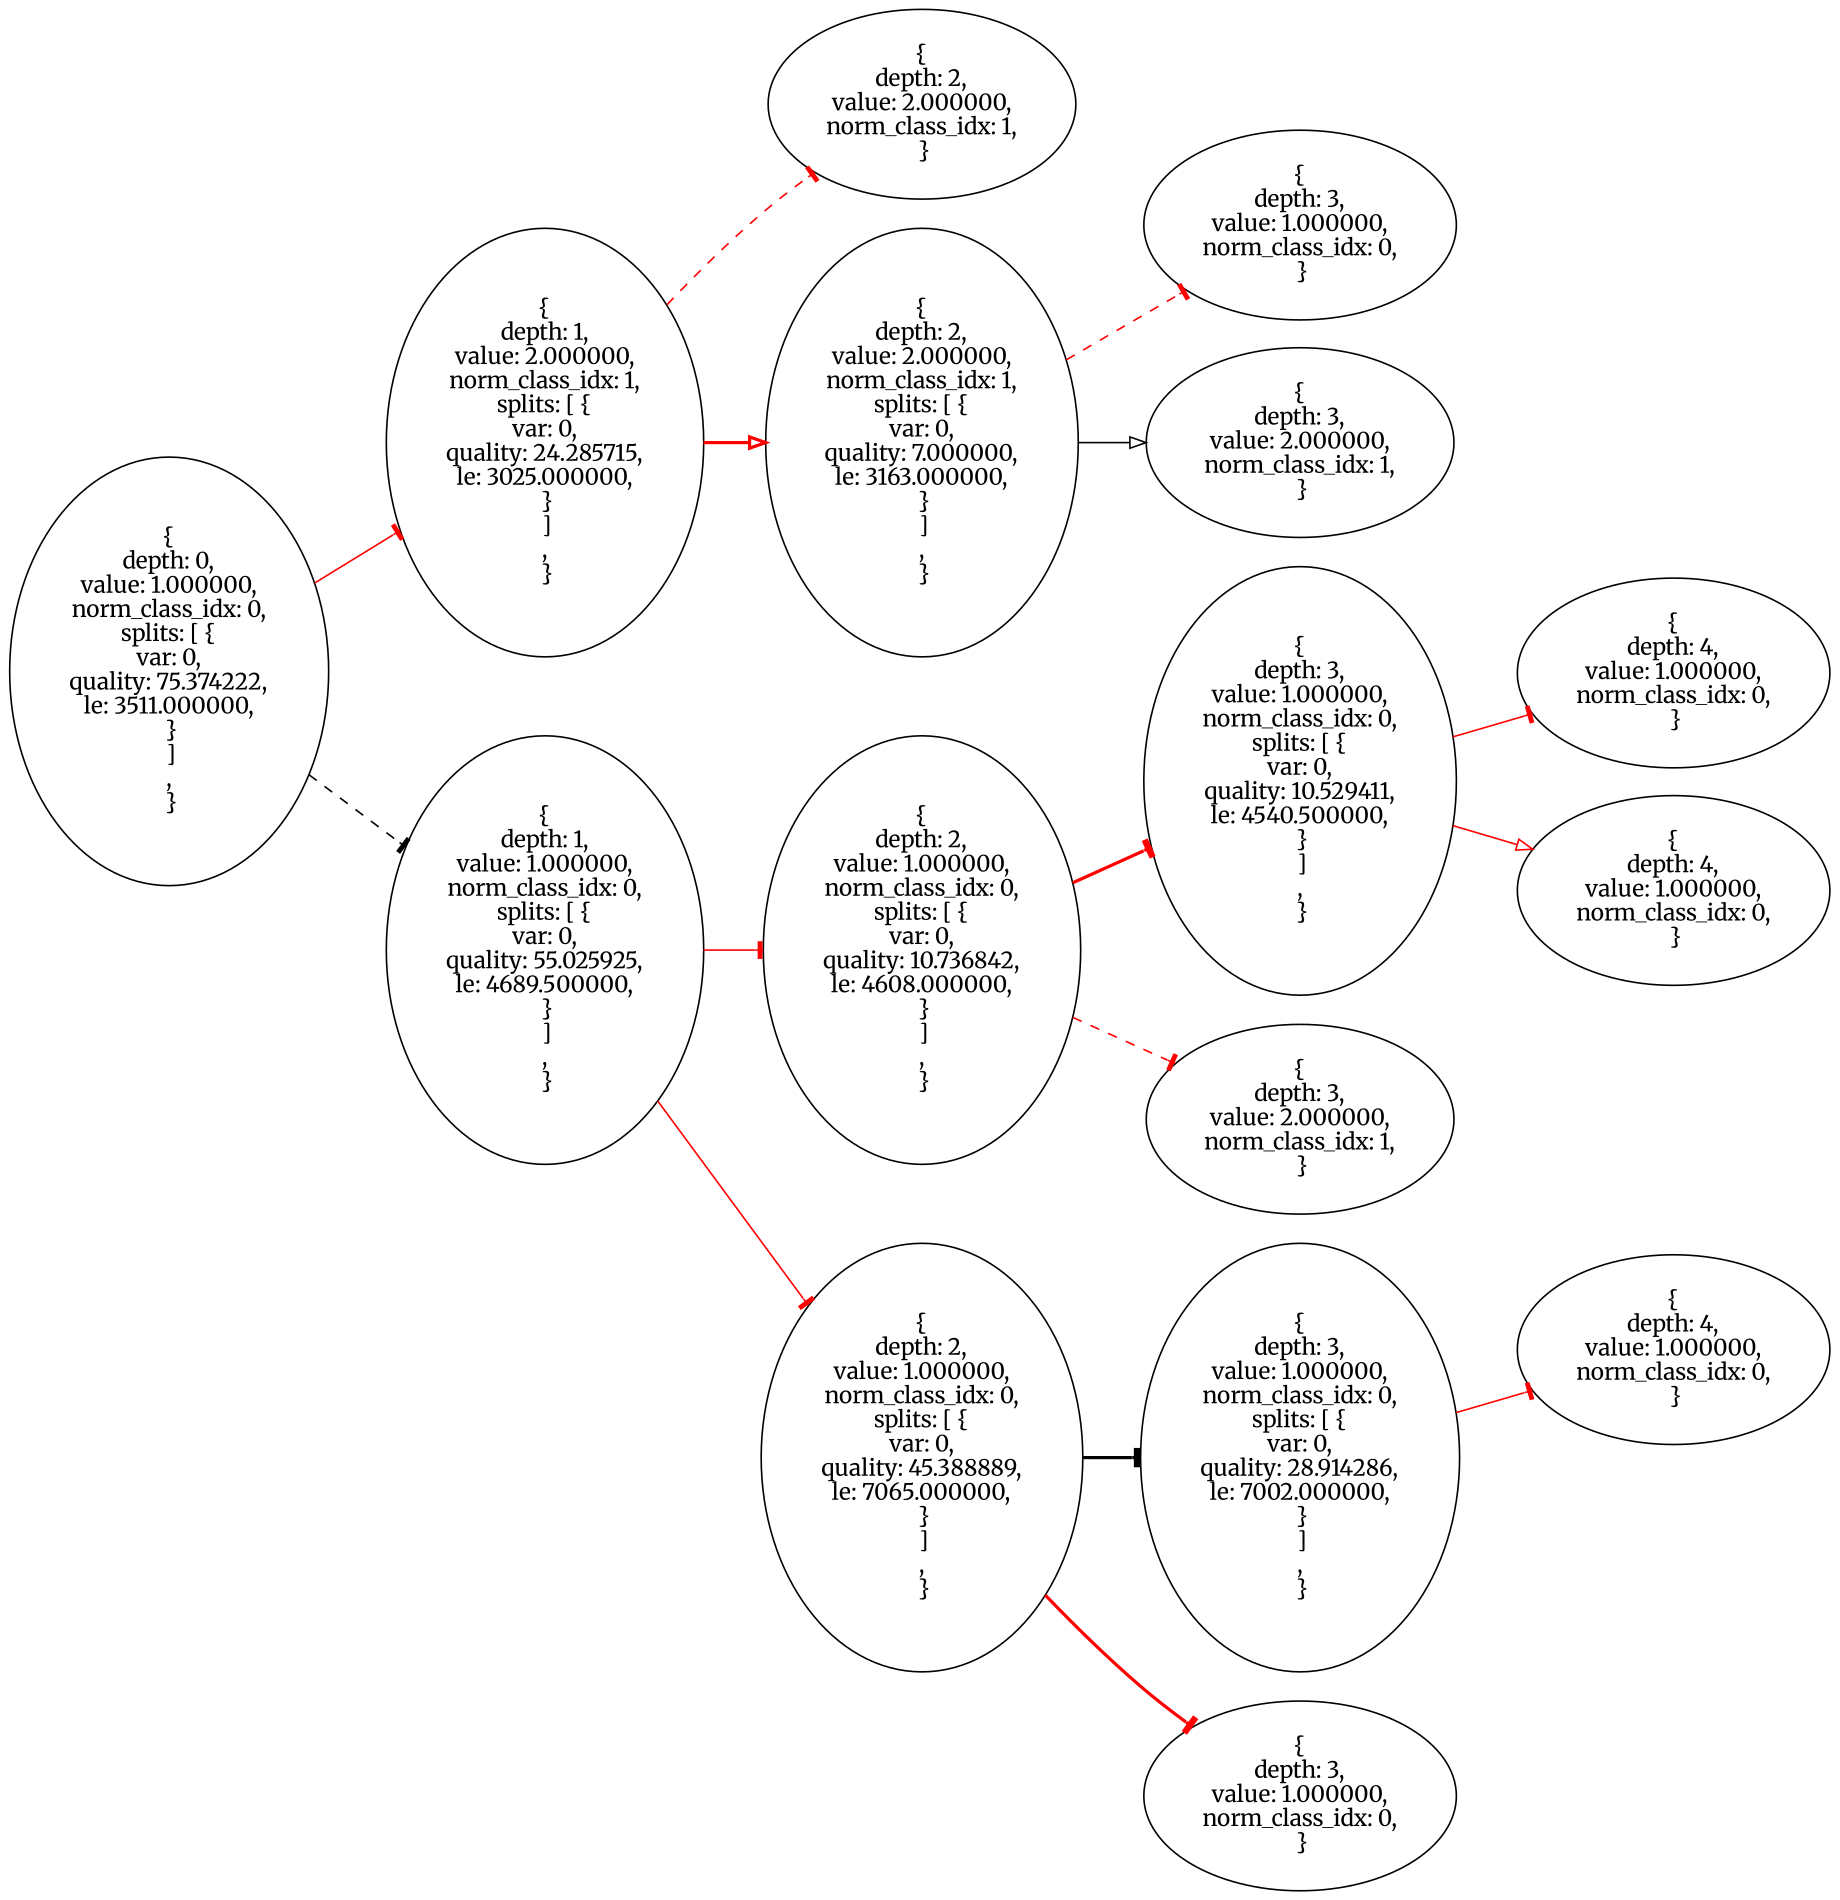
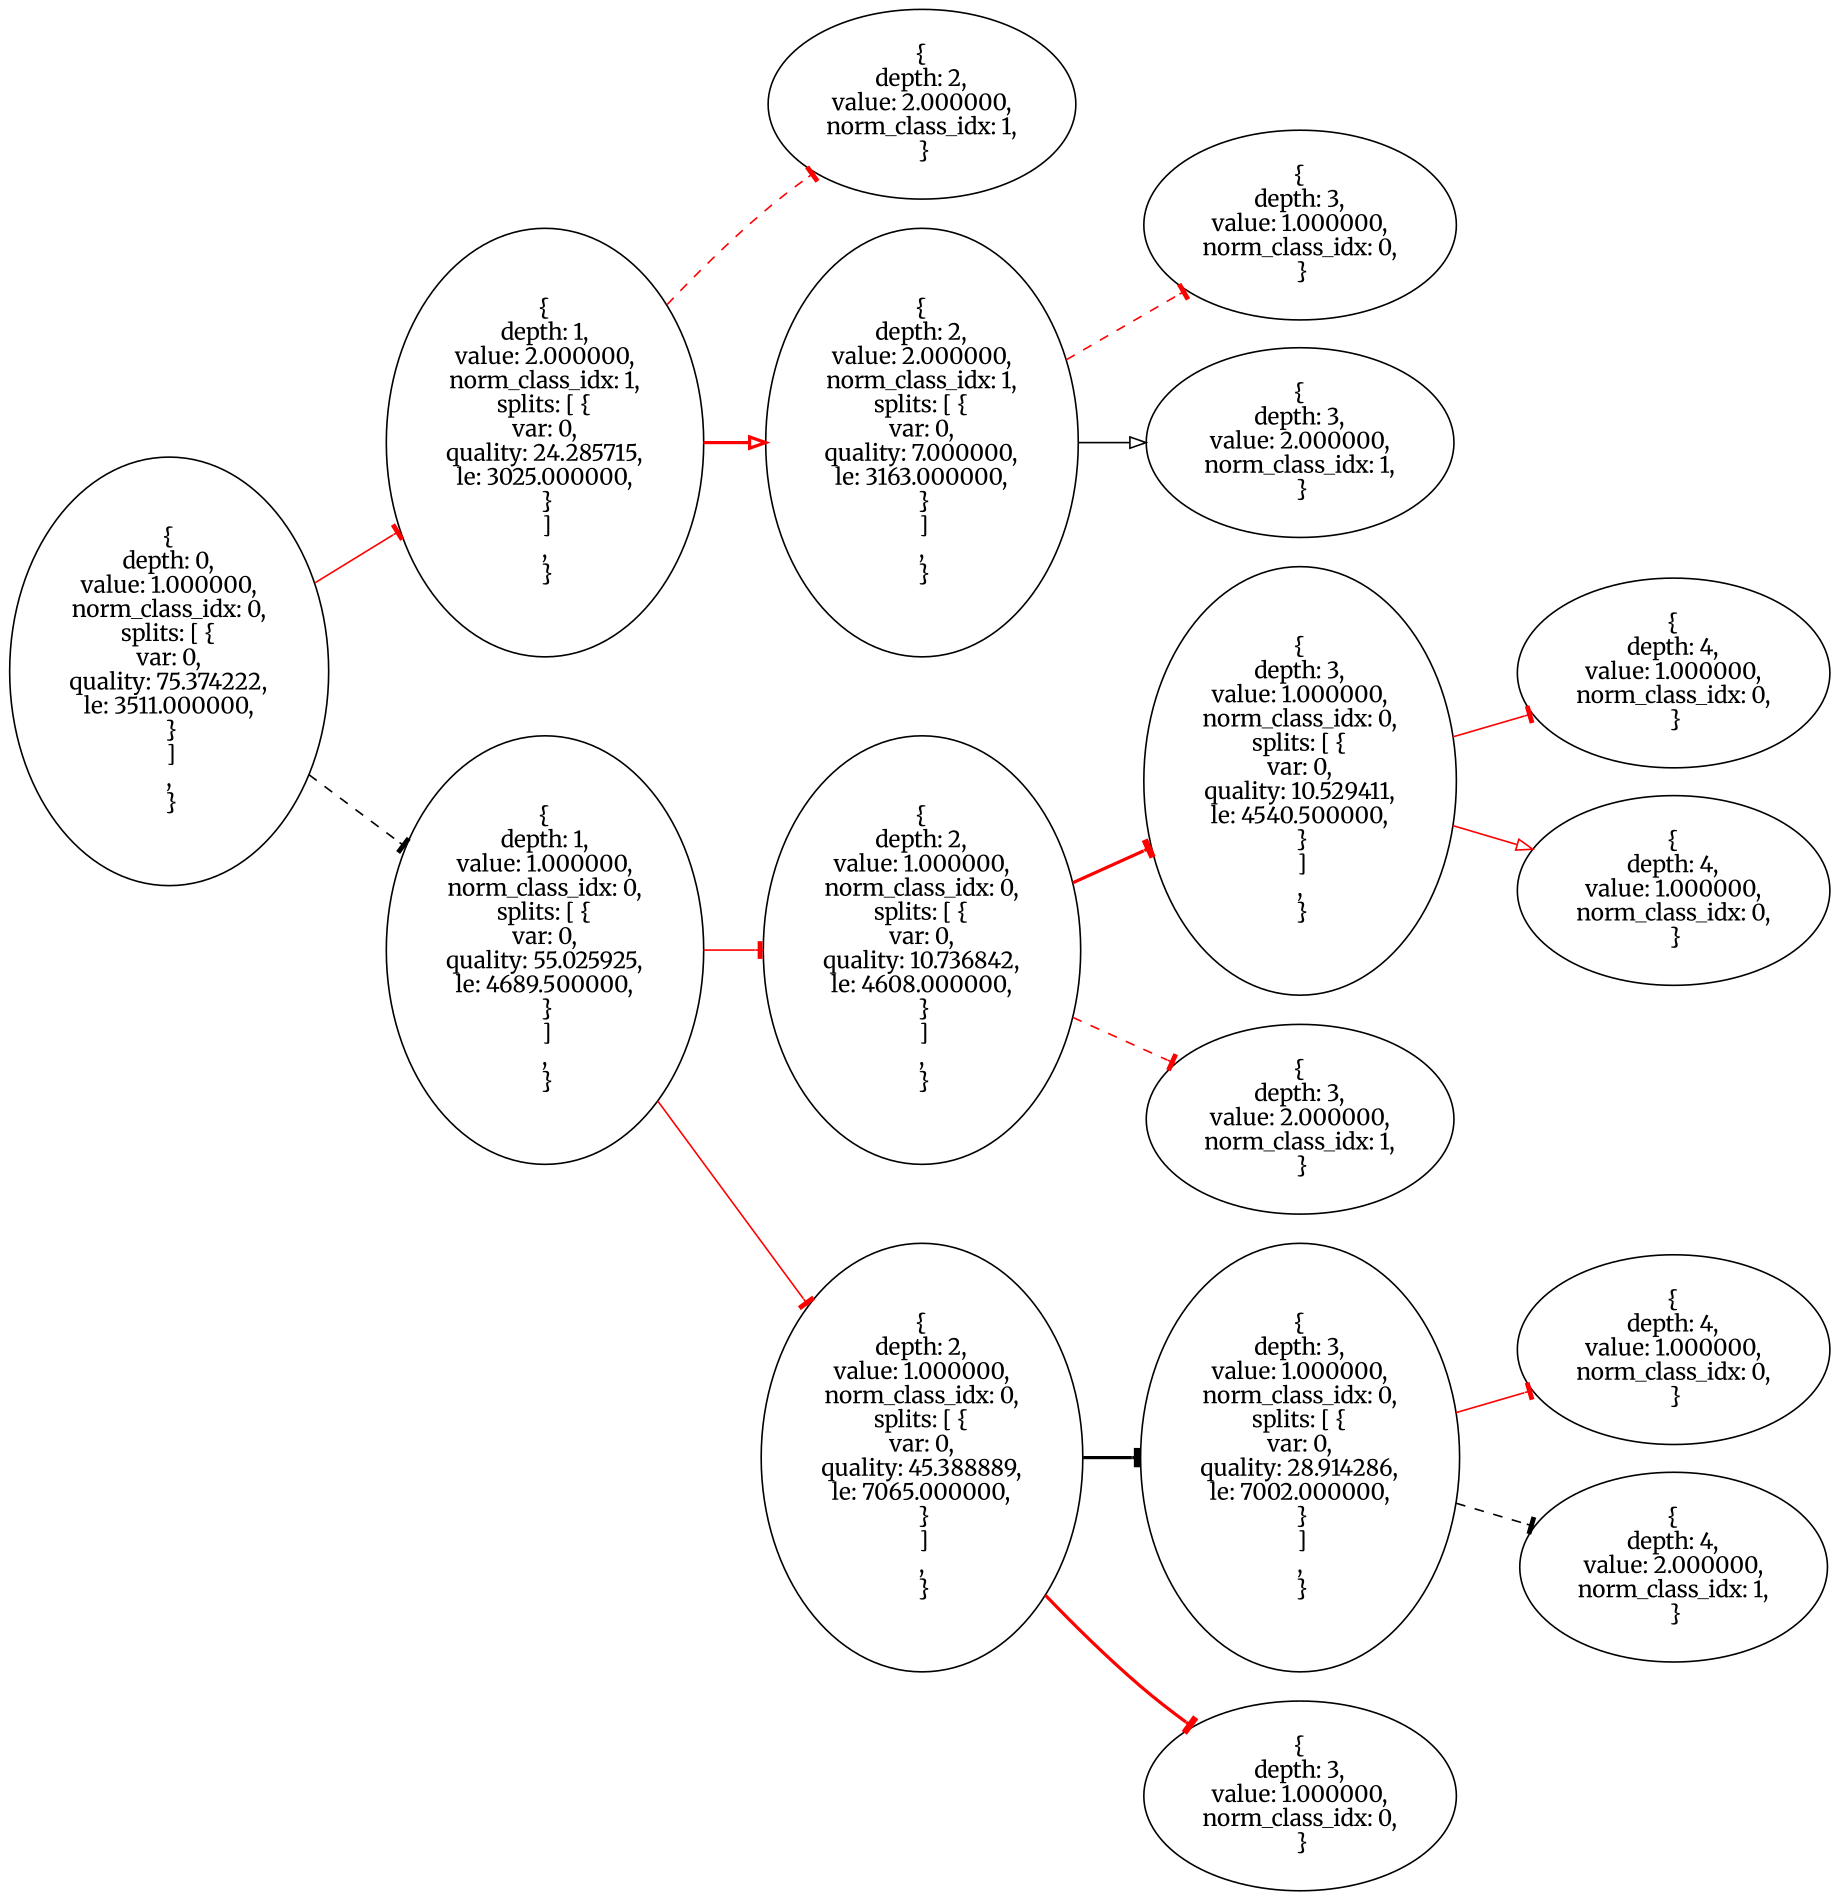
none -> (1674, 1567)
